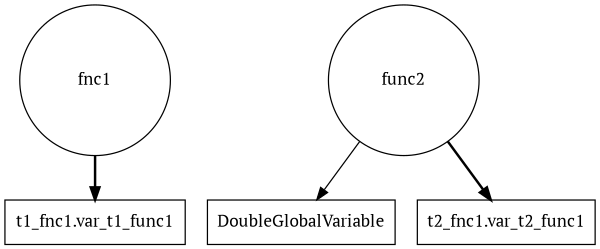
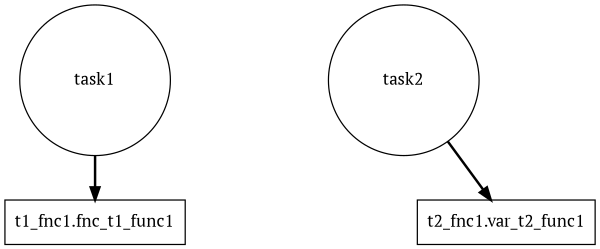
(95, 80) -> (95, 80)
(404, 80) -> (404, 80)
(95, 222) -> (95, 222)
(301, 222) -> none
